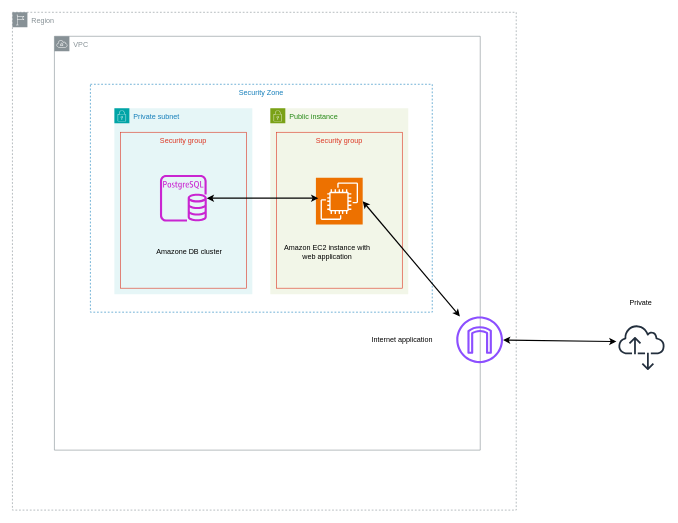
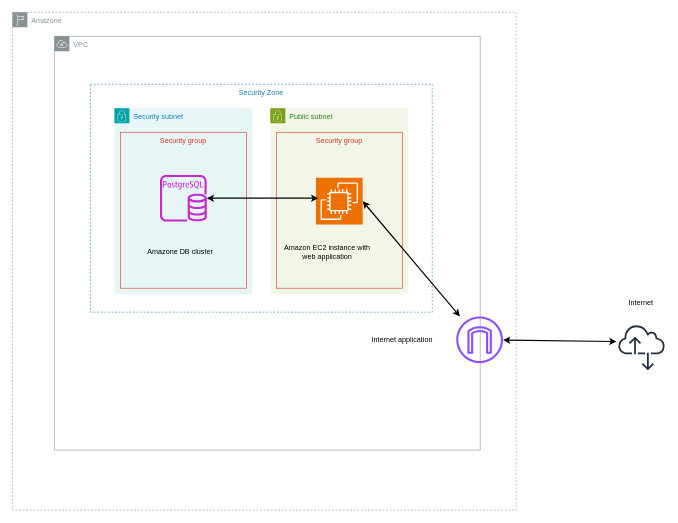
(43, 21) -> (46, 21)
(160, 117) -> (162, 117)
(316, 117) -> (313, 117)
(189, 252) -> (180, 252)
(641, 303) -> (641, 303)
